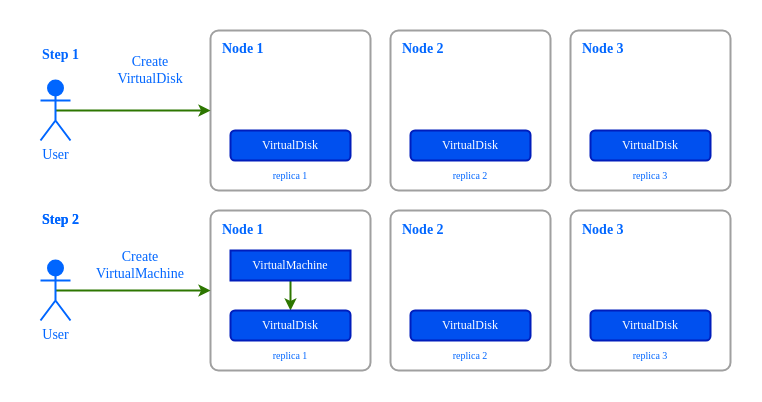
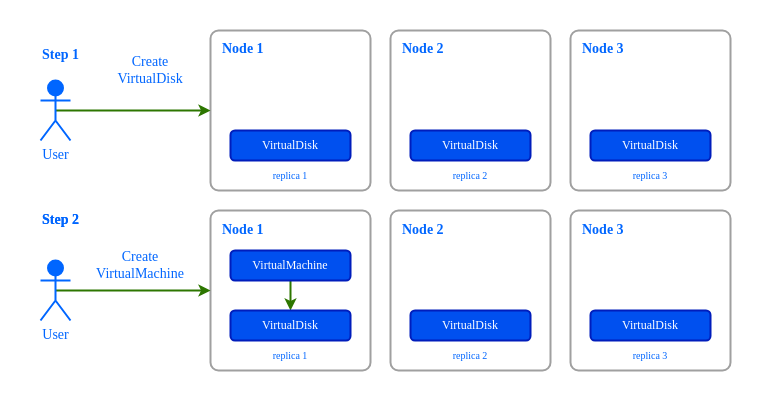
(291, 266) -> (291, 266)
